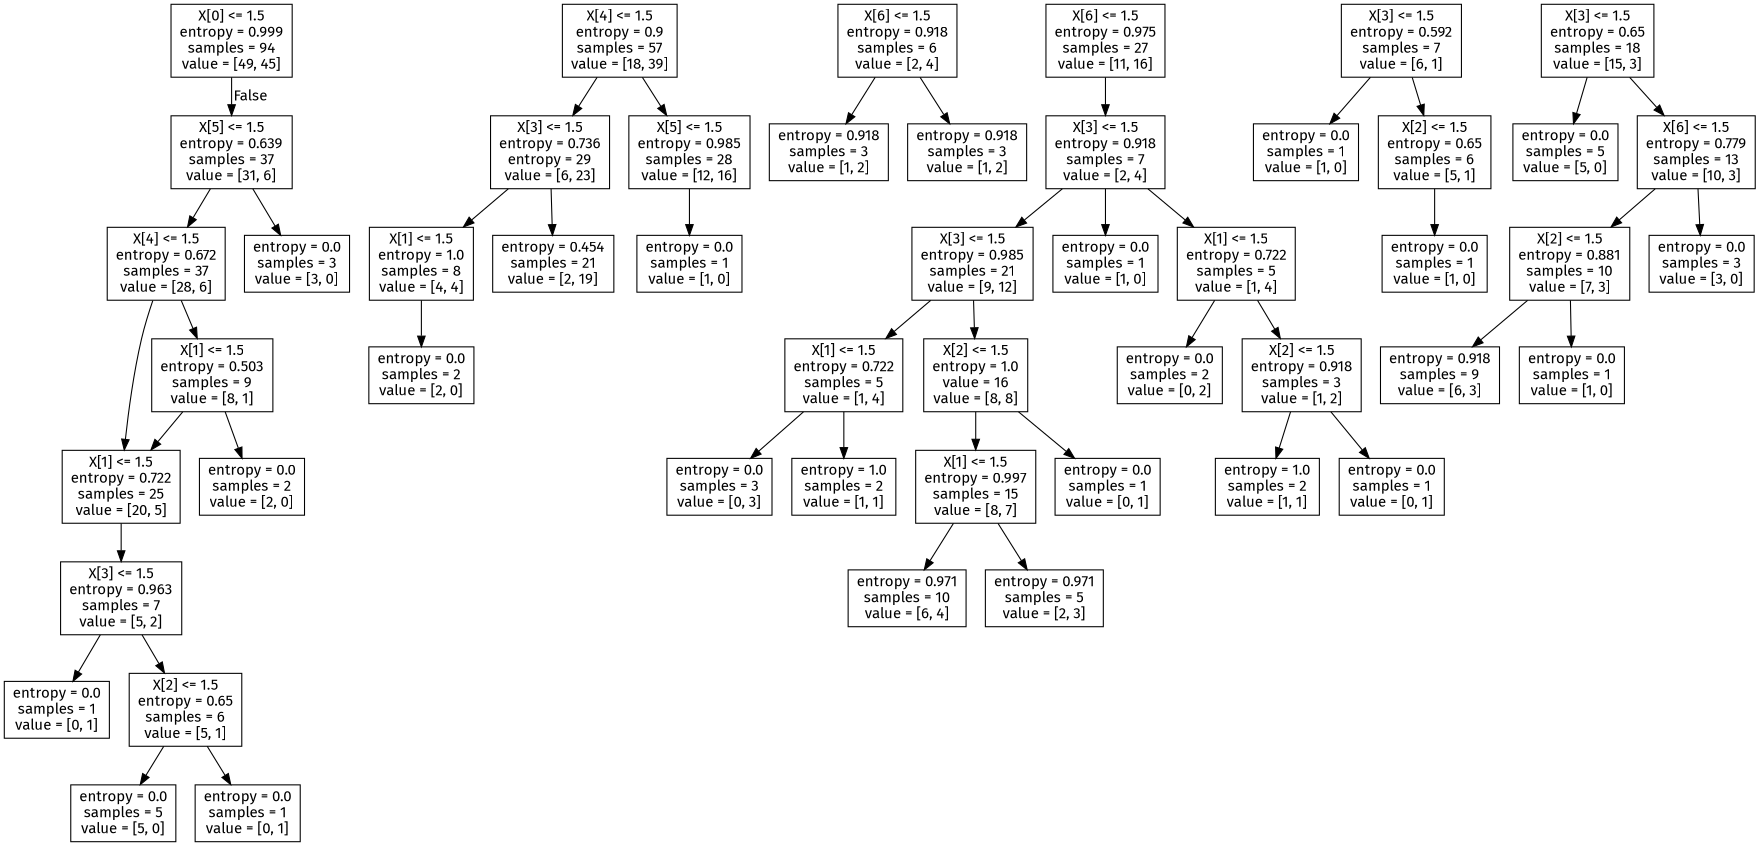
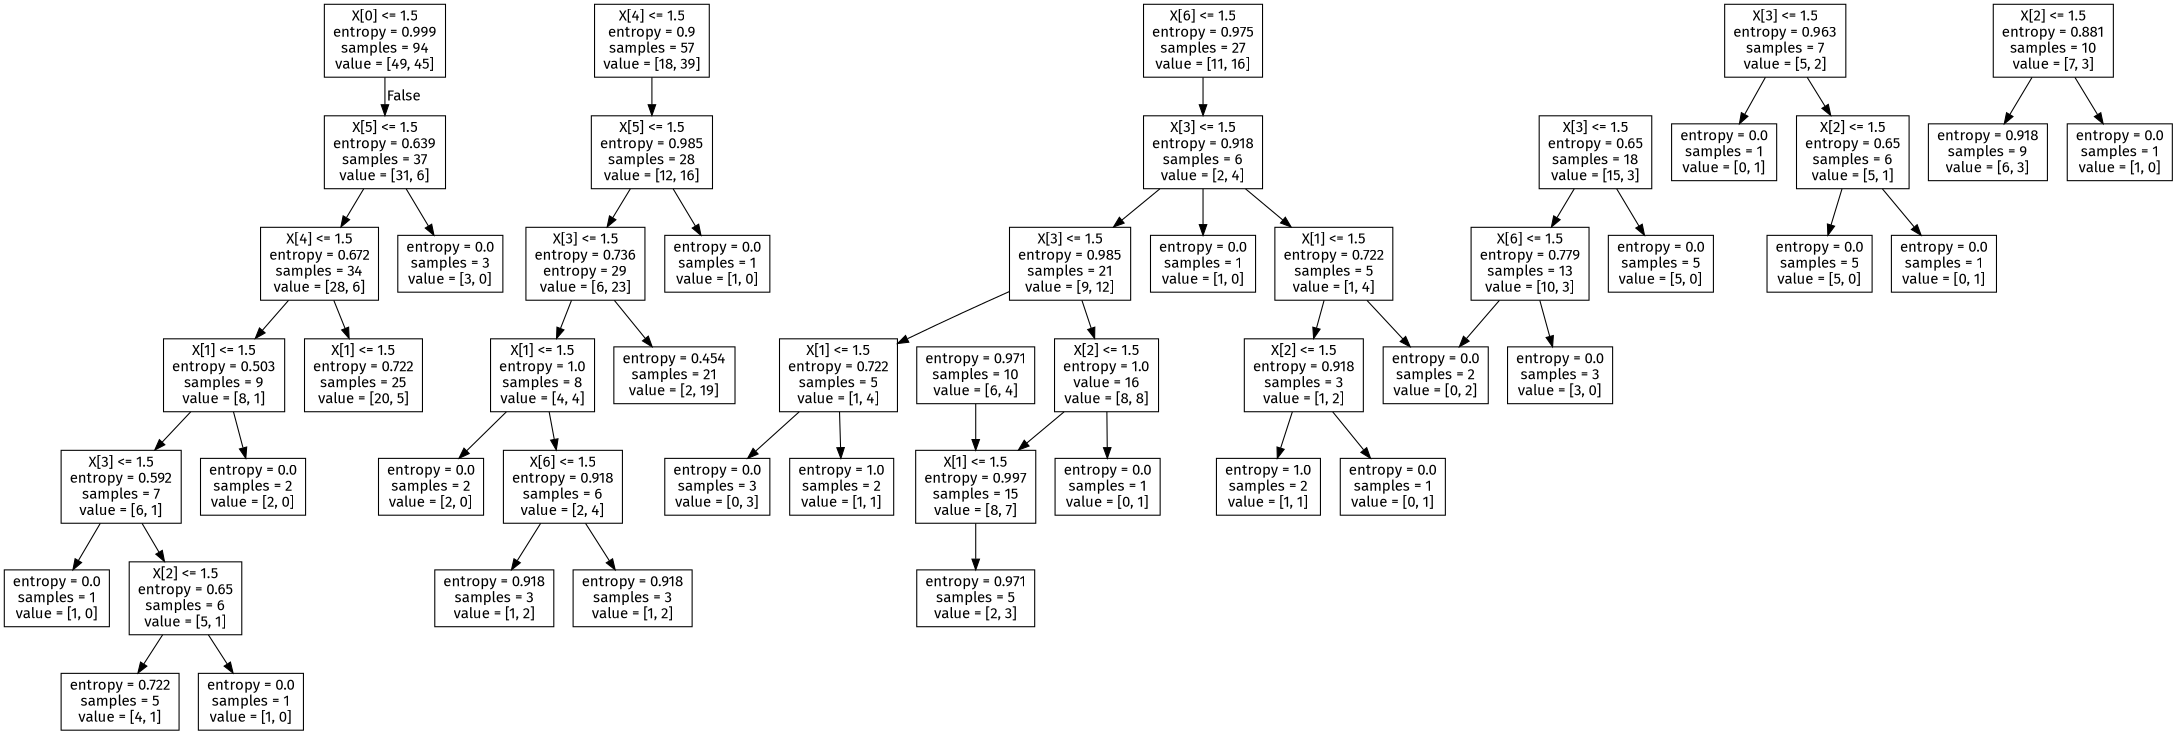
(588, 92) -> (622, 203)
(1105, 152) -> (1203, 152)
(1637, 204) -> (1483, 320)
(166, 264) -> (320, 264)
none -> (552, 426)
(170, 427) -> (176, 427)
(121, 537) -> none
(942, 542) -> (976, 422)
none -> (120, 702)
